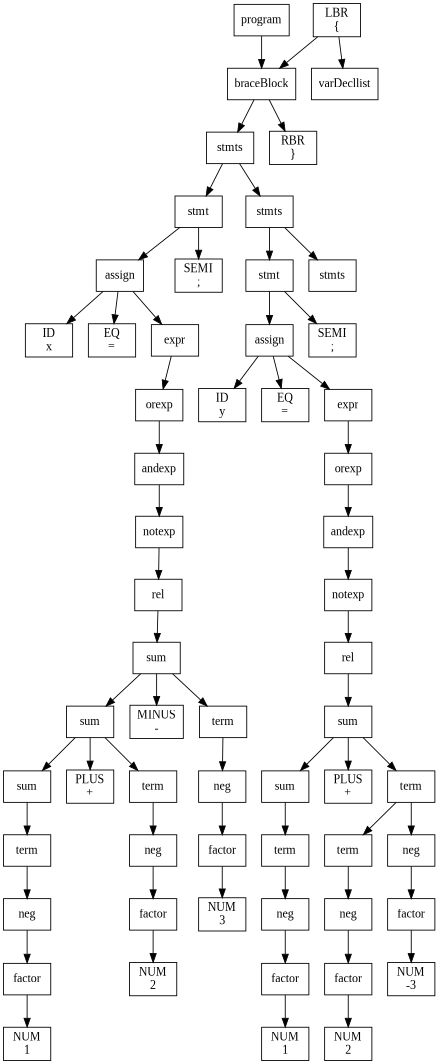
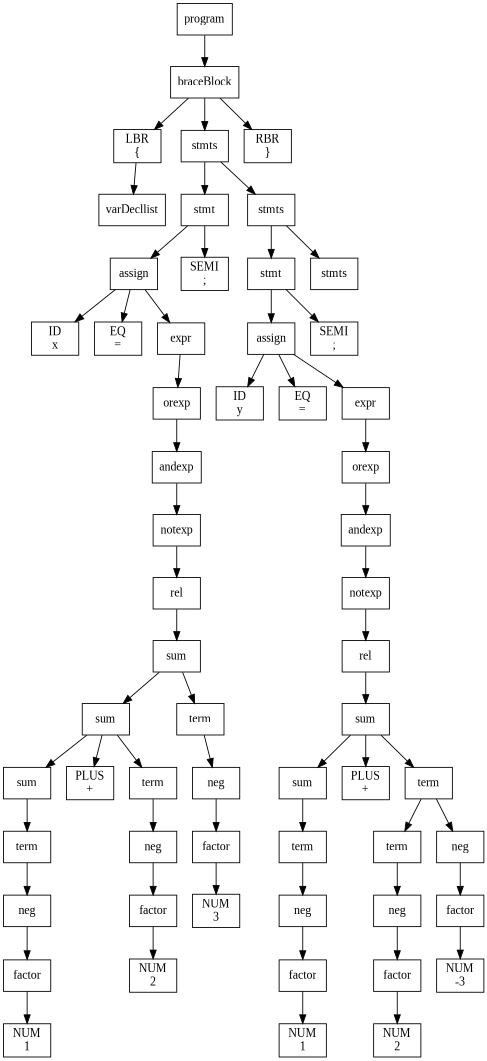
(302, 50) -> (175, 111)
(157, 722) -> none
